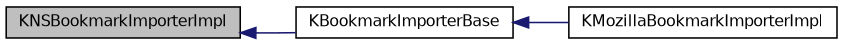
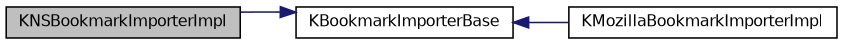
(276, 33) -> (260, 12)
